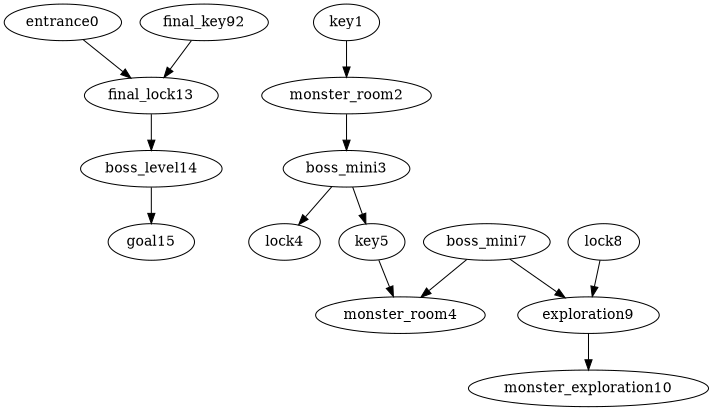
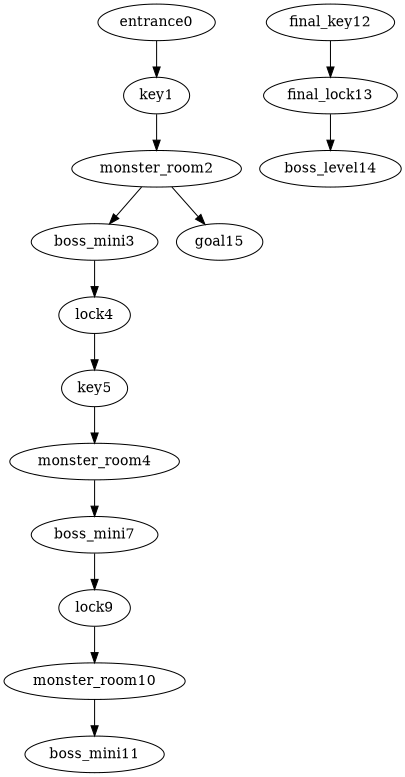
(204, 22) -> (330, 22)
(103, 56) -> (157, 54)
(151, 200) -> (185, 202)
(358, 201) -> (95, 347)
(604, 242) -> none
(448, 275) -> (95, 493)
(588, 315) -> (95, 608)
(588, 388) -> (95, 681)
none -> (95, 754)
